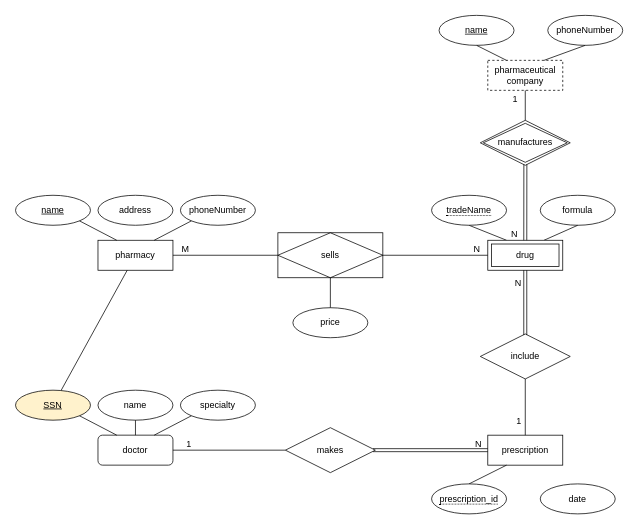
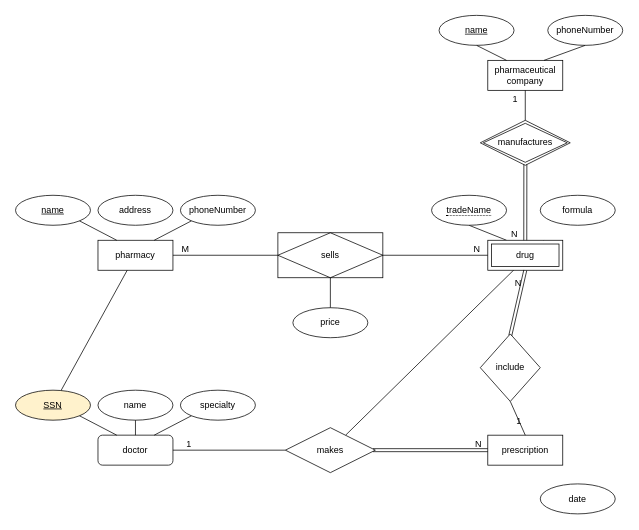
(525, 75) -> (525, 75)
(560, 233) -> (430, 353)
(525, 357) -> (510, 368)
(487, 475) -> none
(469, 499) -> none
